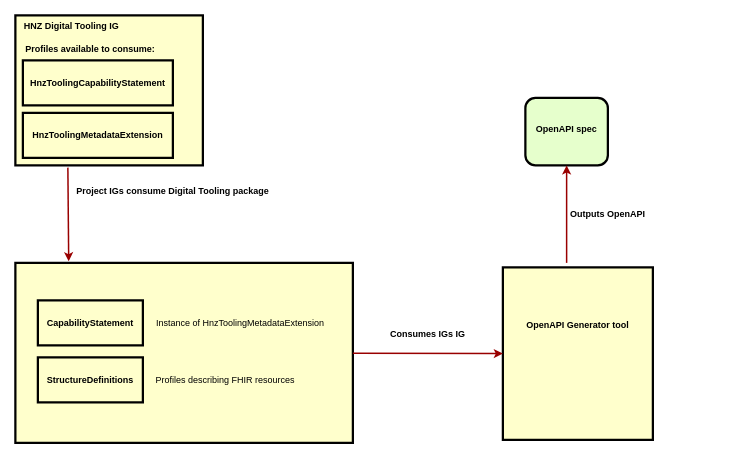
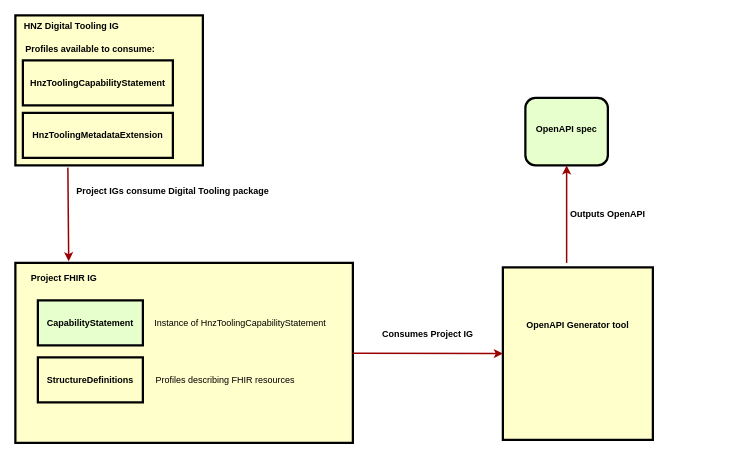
none -> (64, 279)
(90, 323) -> (90, 323)
(240, 323) -> (240, 323)
(428, 334) -> (428, 334)
